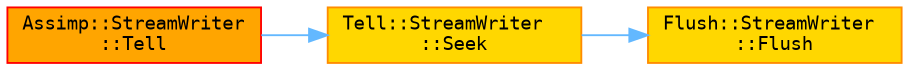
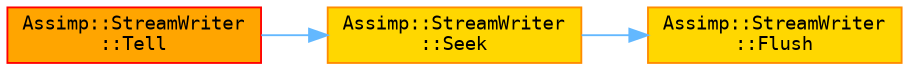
(455, 35) -> (455, 35)
(775, 35) -> (775, 35)
